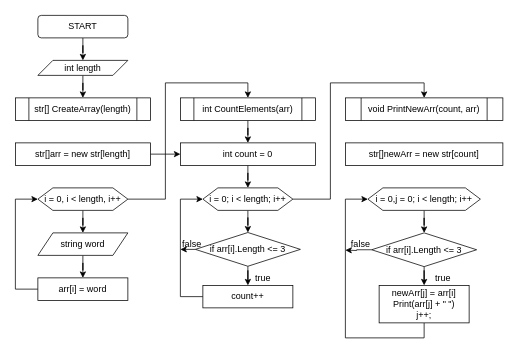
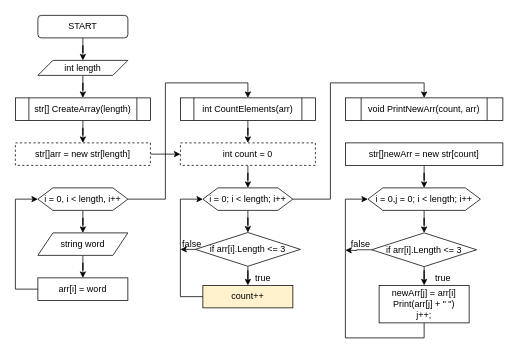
none -> (83, 132)
(83, 154) -> (83, 154)
(248, 154) -> (248, 154)
none -> (424, 177)
(248, 297) -> (248, 297)
